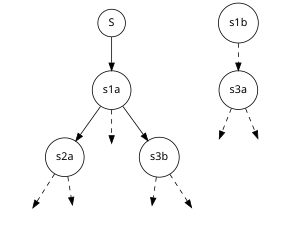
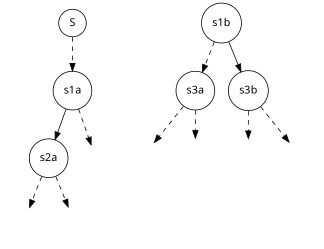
(112, 50) -> (72, 50)
(133, 120) -> (233, 53)
